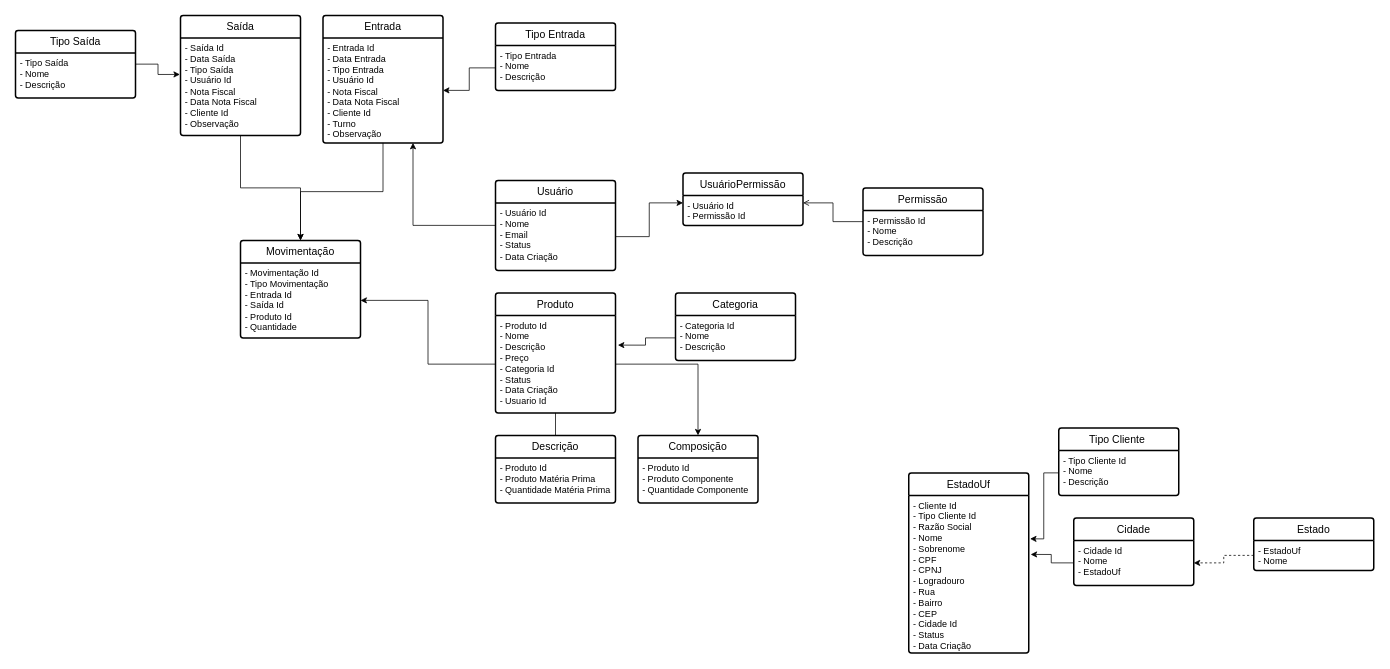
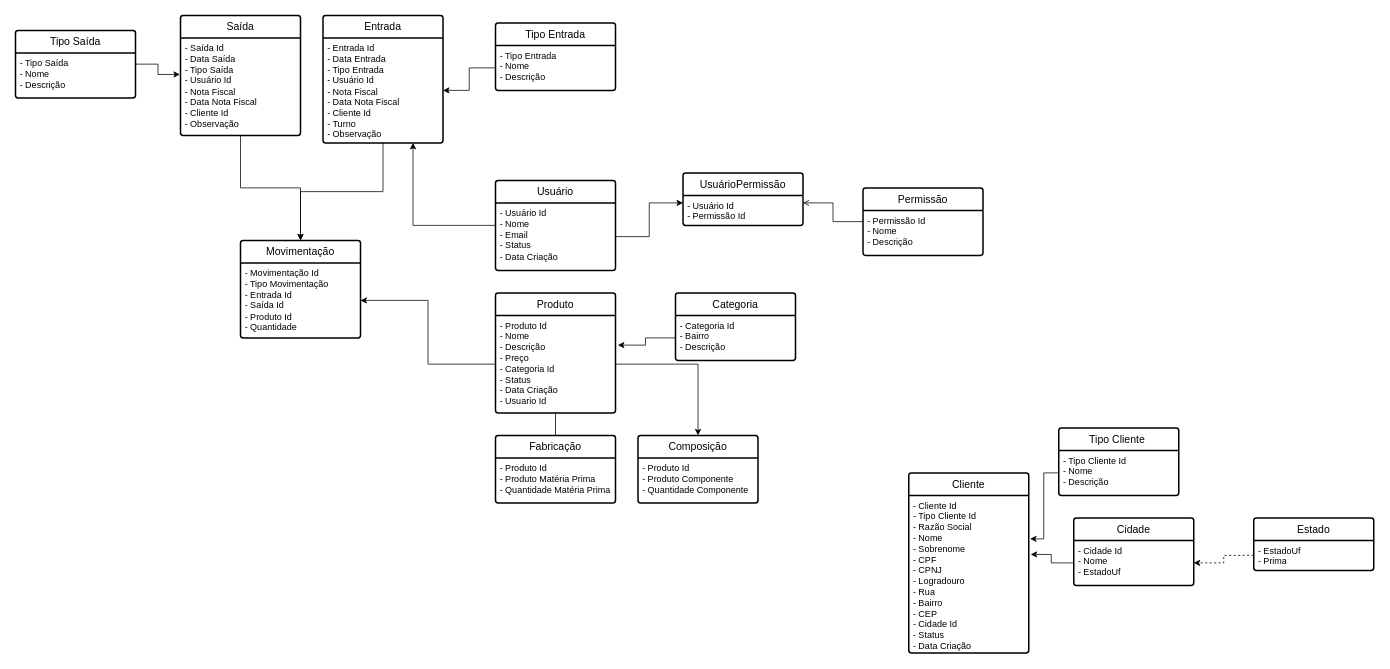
(712, 337) -> (712, 337)
(555, 447) -> (555, 447)
(969, 484) -> (969, 484)
(1282, 556) -> (1282, 556)
